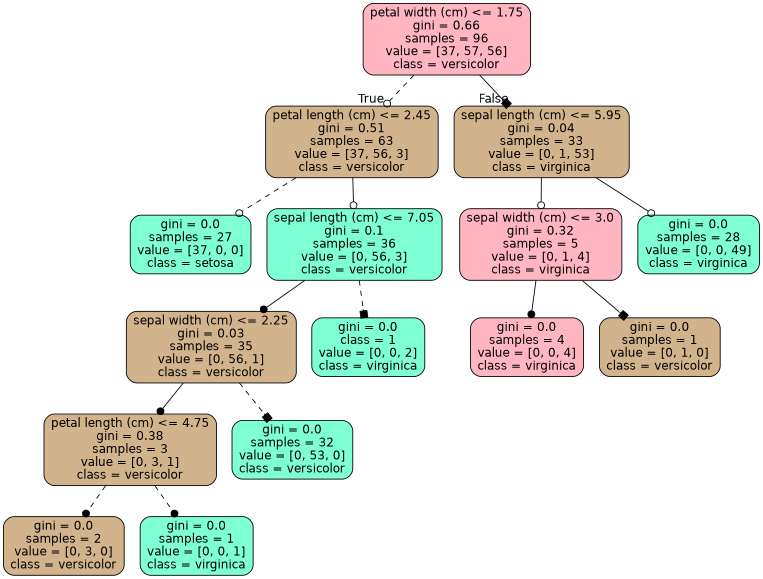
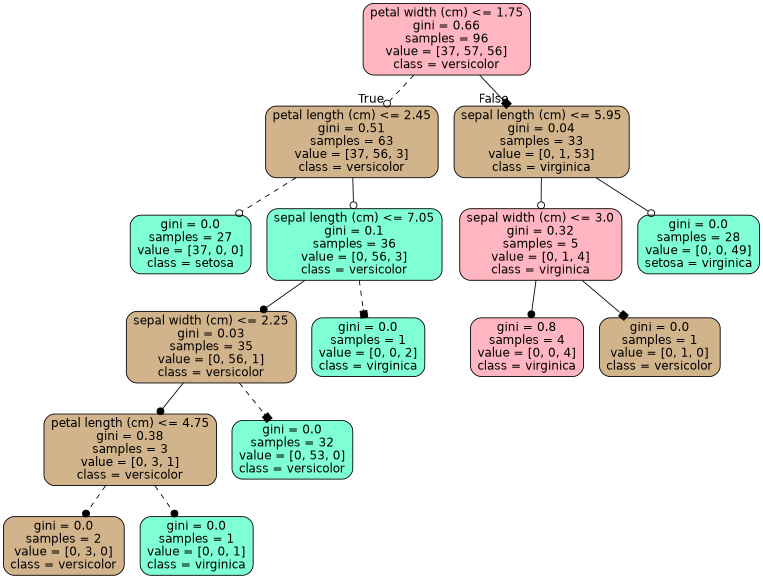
(699, 245) -> (699, 245)
(368, 347) -> (368, 347)
(527, 347) -> (527, 347)
